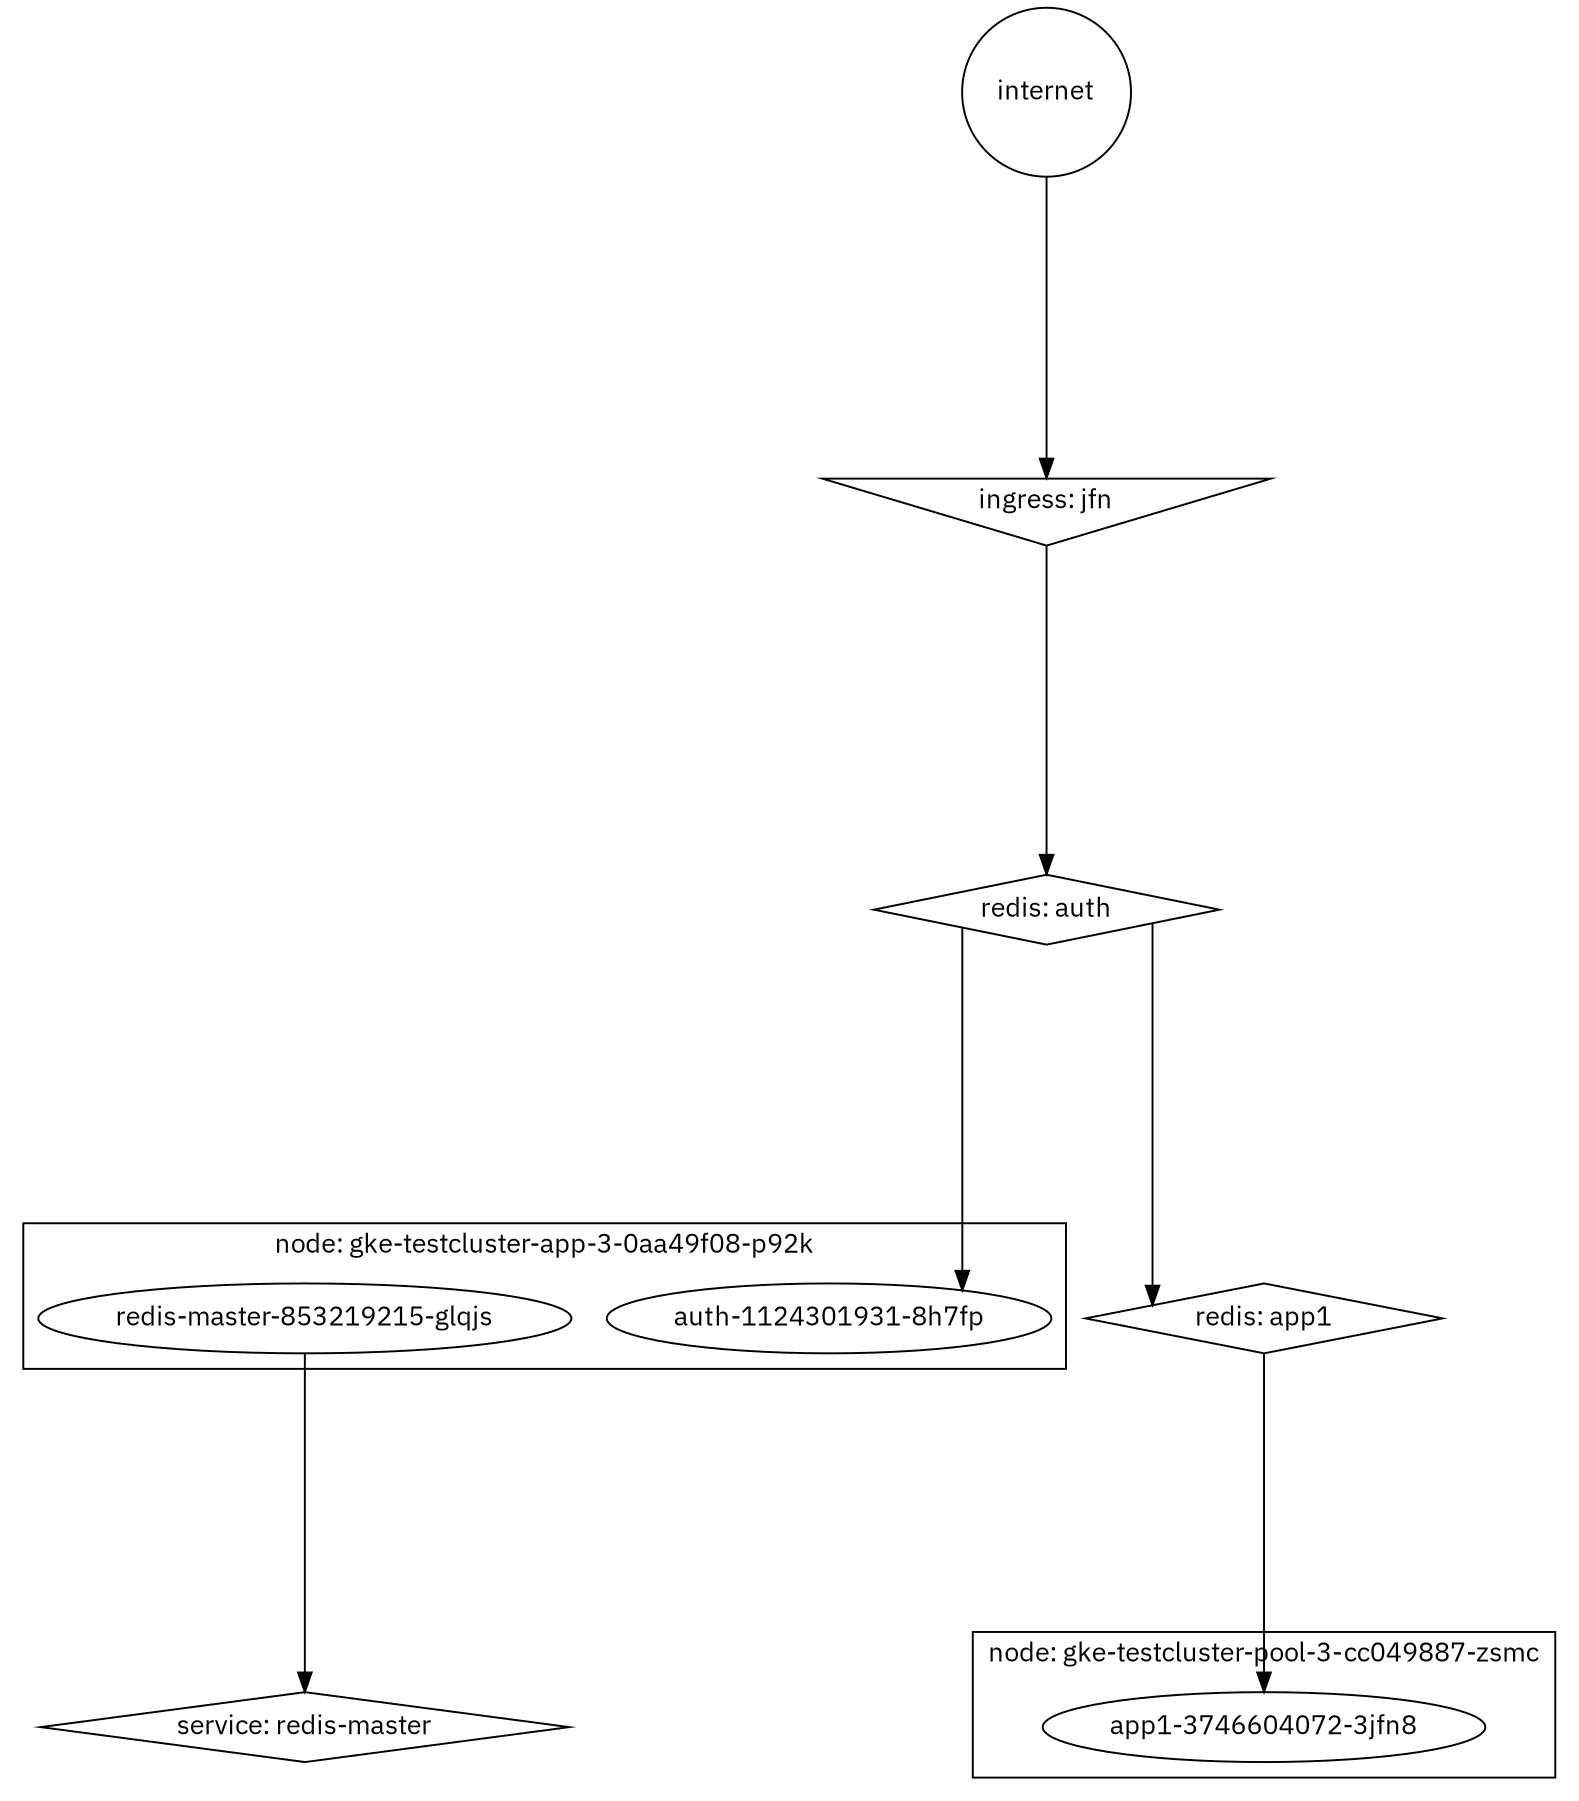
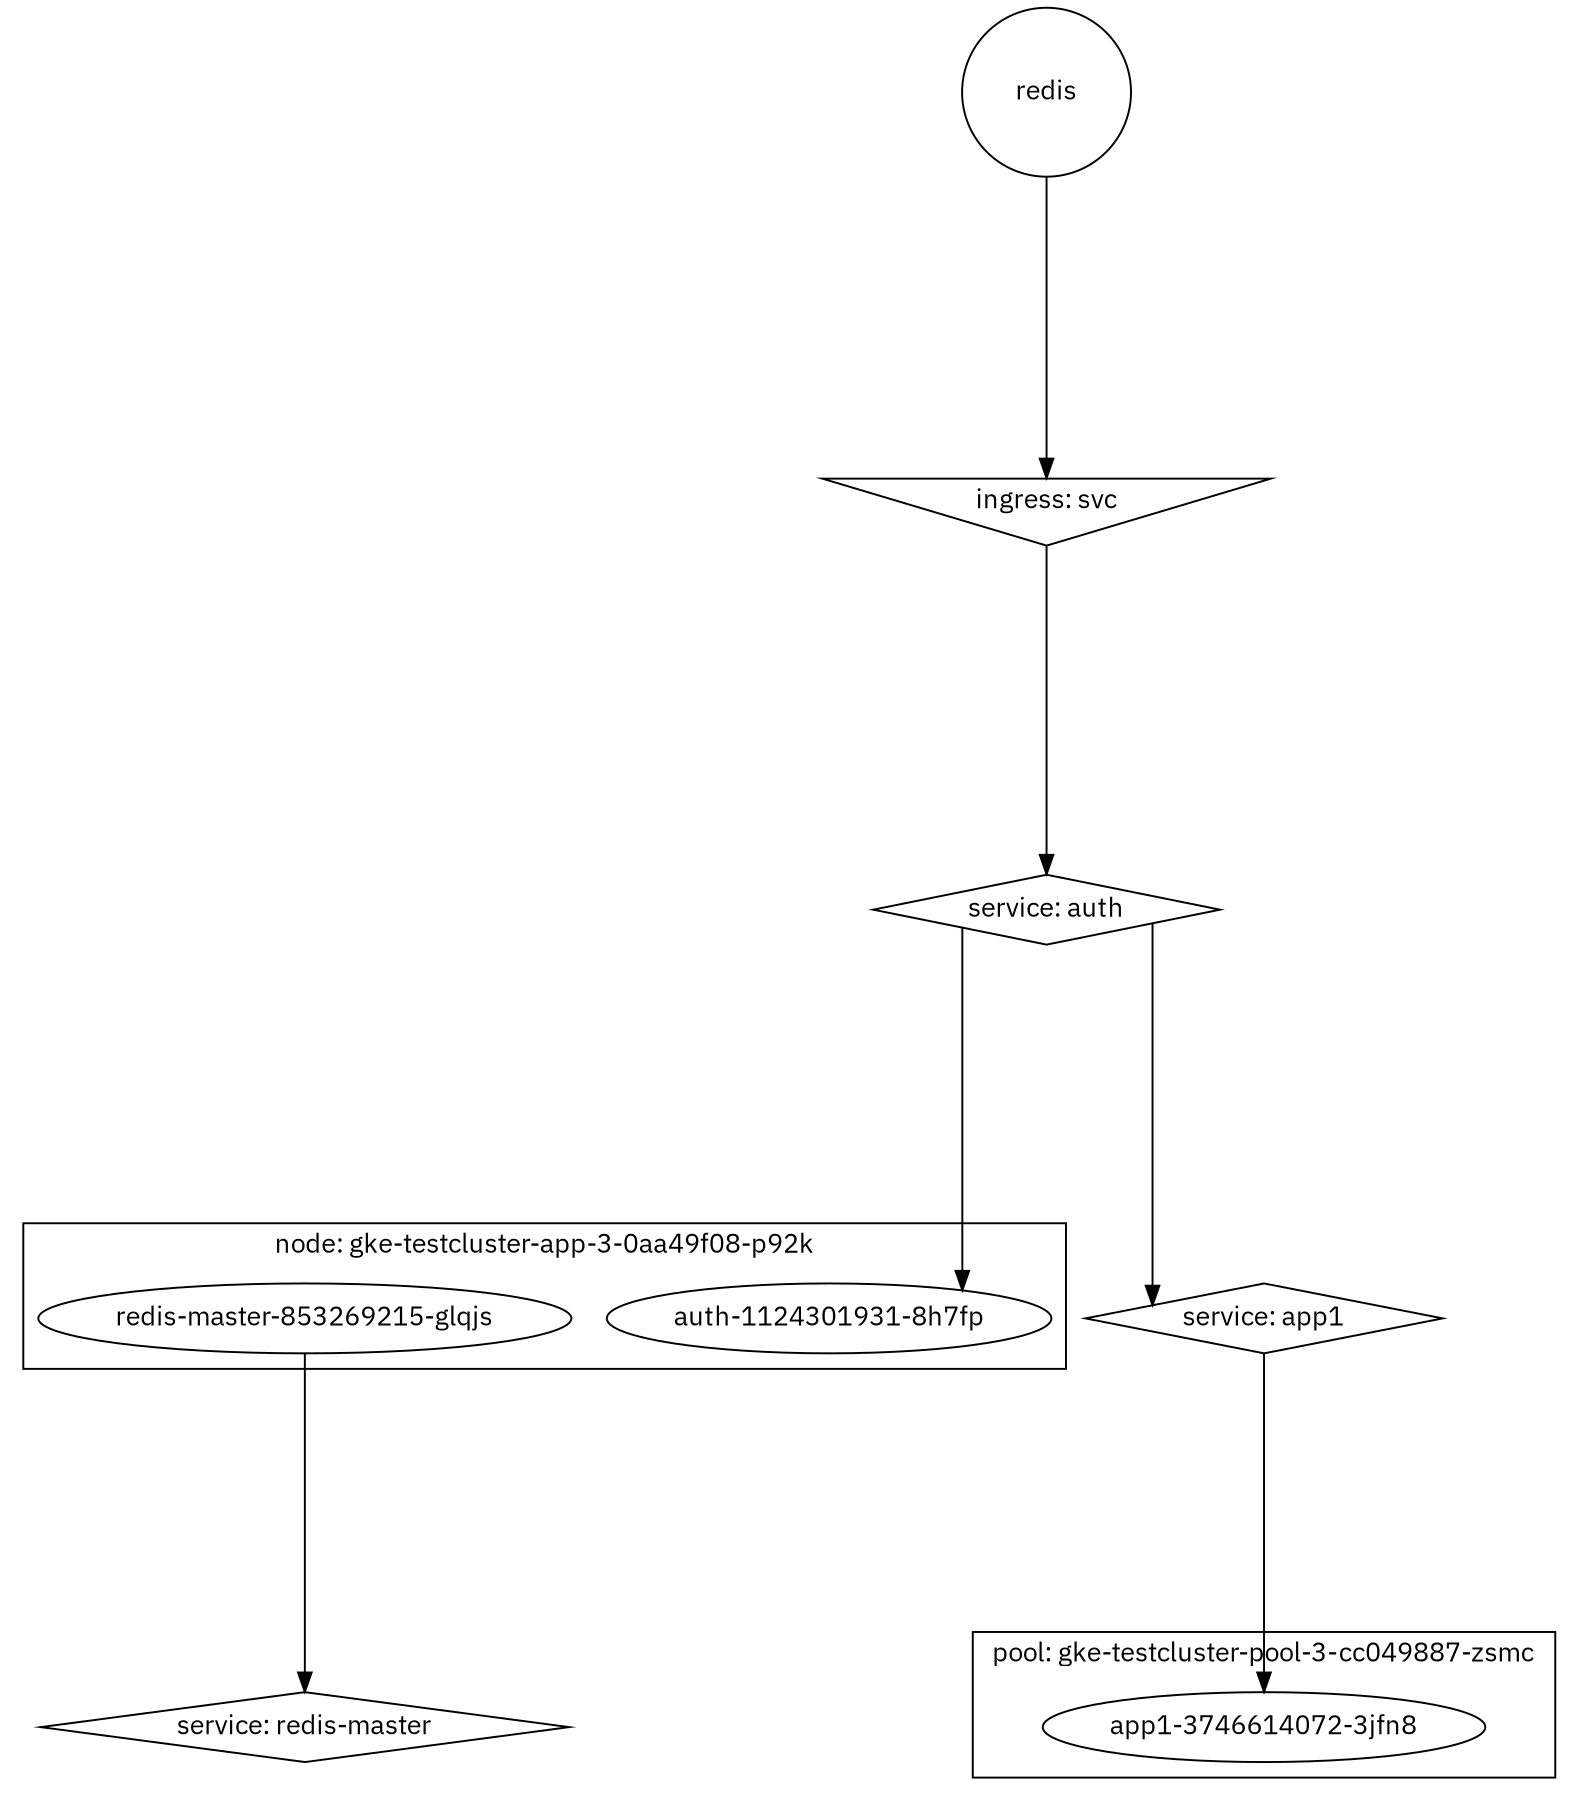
(1047, 92) -> (1047, 92)
(1047, 501) -> (1047, 501)
(1047, 910) -> (1047, 910)
(305, 1318) -> (305, 1318)
(1264, 1318) -> (1264, 1318)
(1264, 1654) -> (1264, 1654)
(1264, 1727) -> (1264, 1727)
